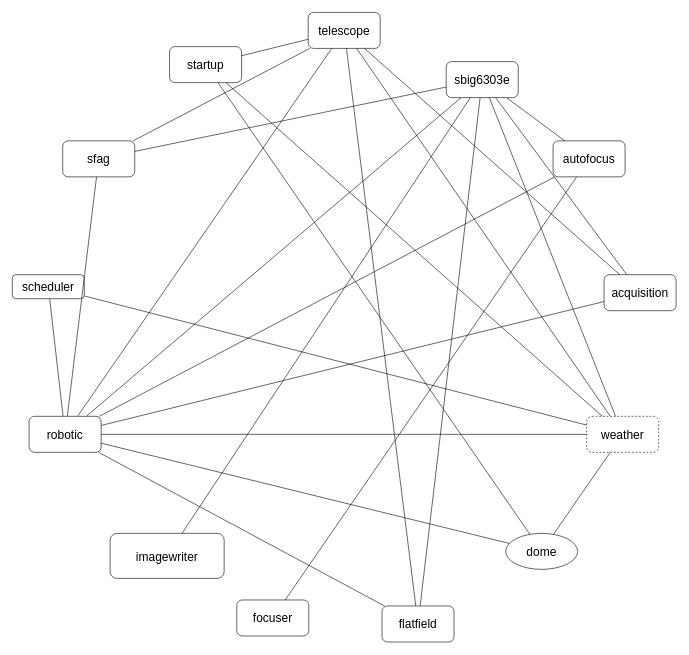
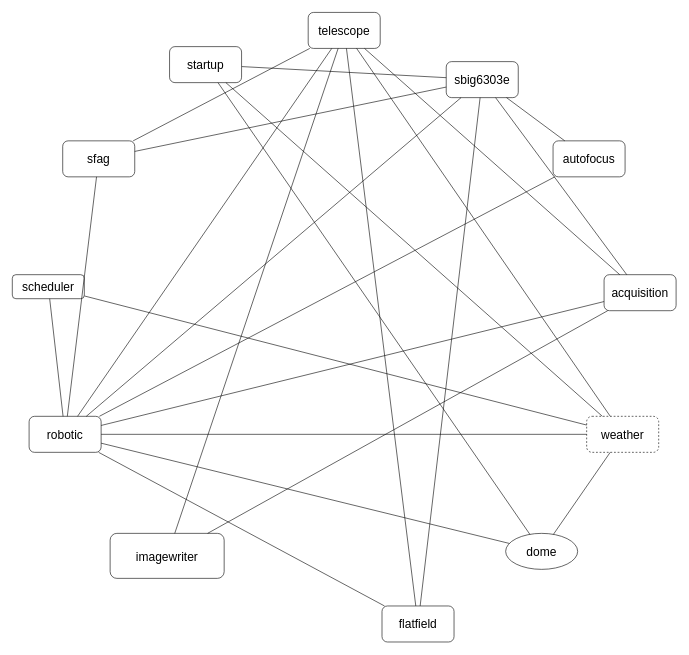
(275, 47) -> (257, 290)
(572, 306) -> (361, 73)
(326, 315) -> (509, 366)
(431, 388) -> none
(273, 618) -> none
